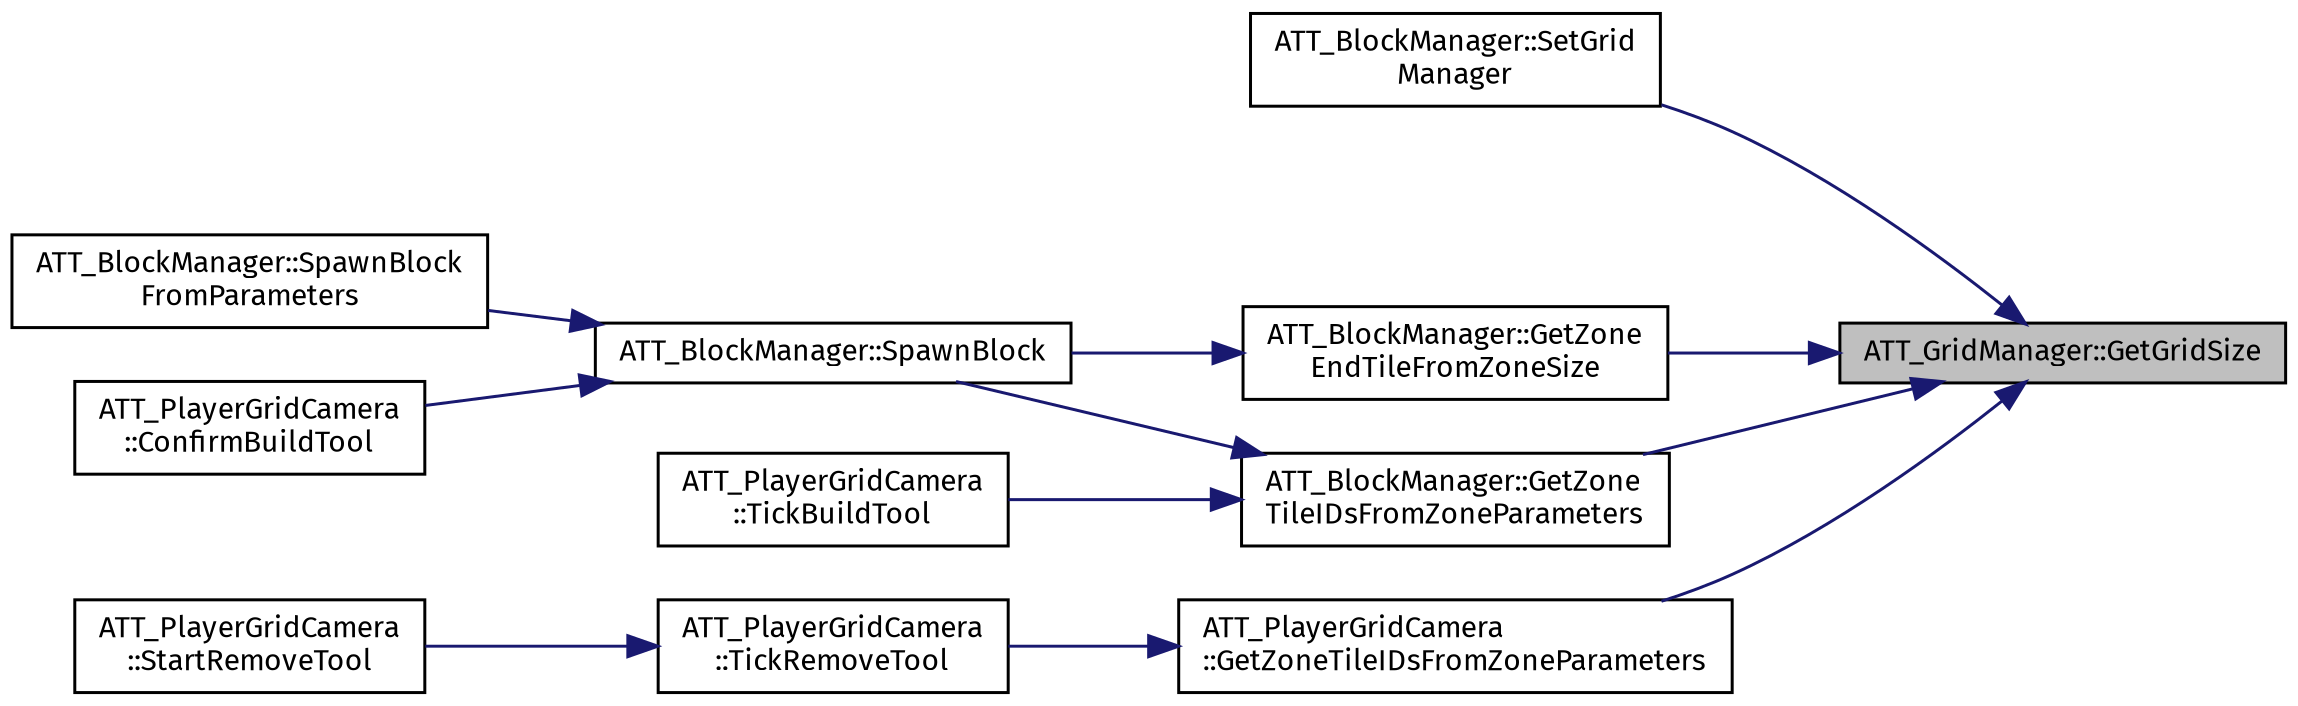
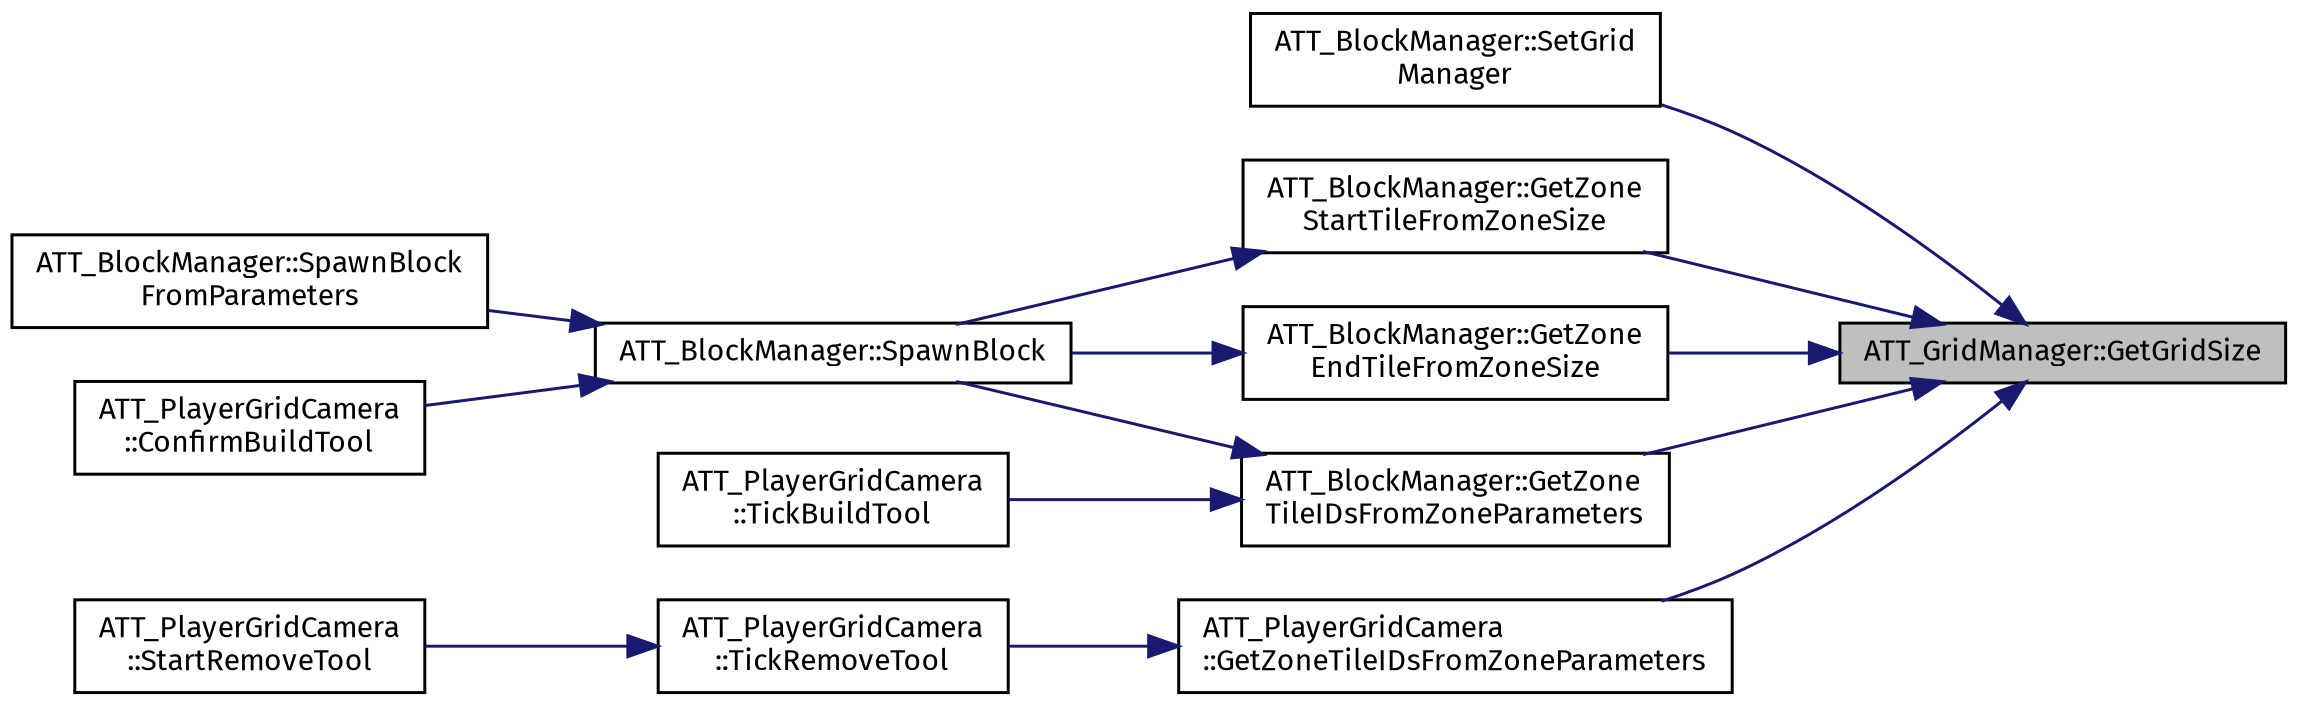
none -> (1455, 206)
